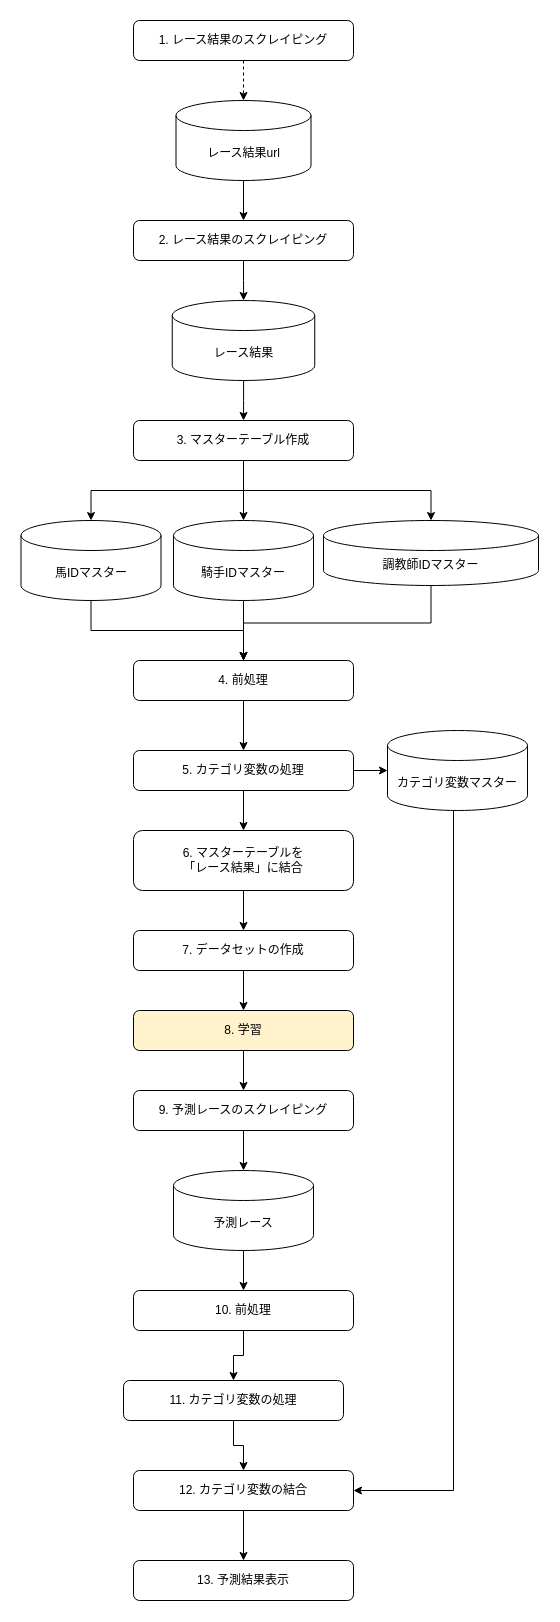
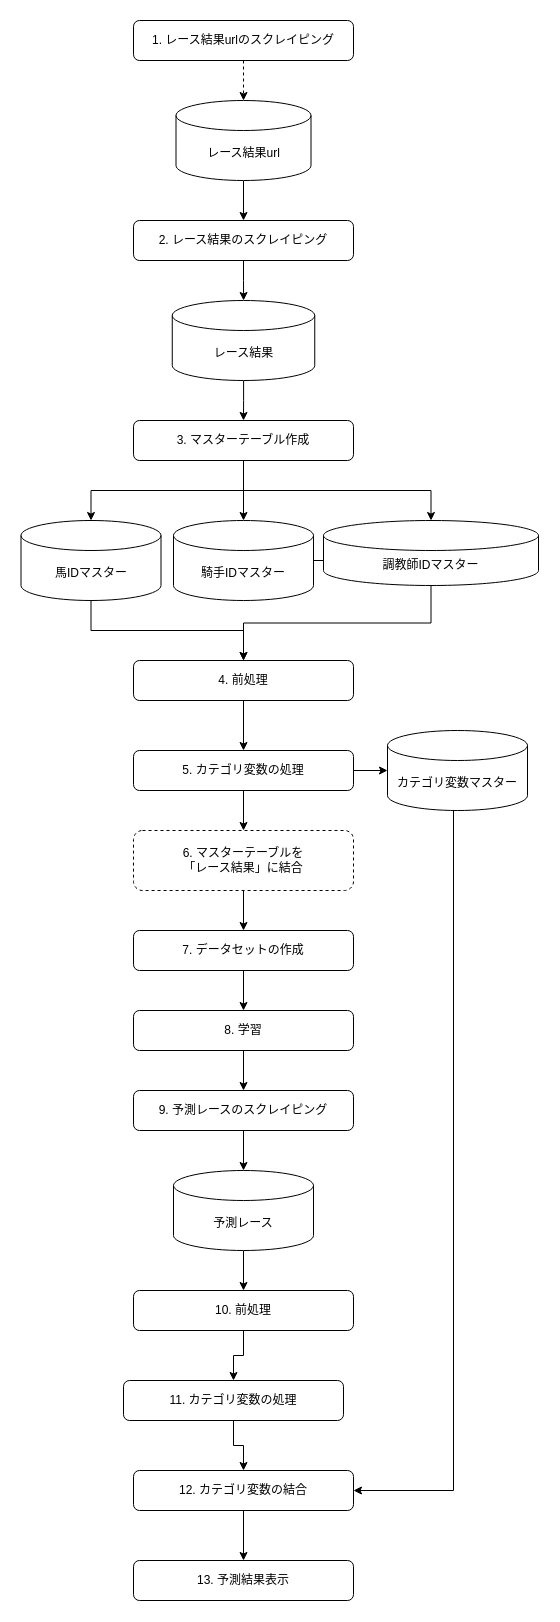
(244, 41) -> (244, 41)
(244, 611) -> (319, 561)
(244, 861) -> (244, 861)
(244, 1031) -> (244, 1031)
